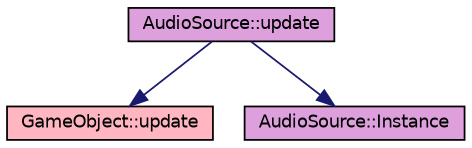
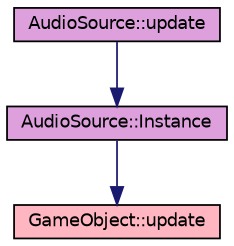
(178, 68) -> (117, 164)
